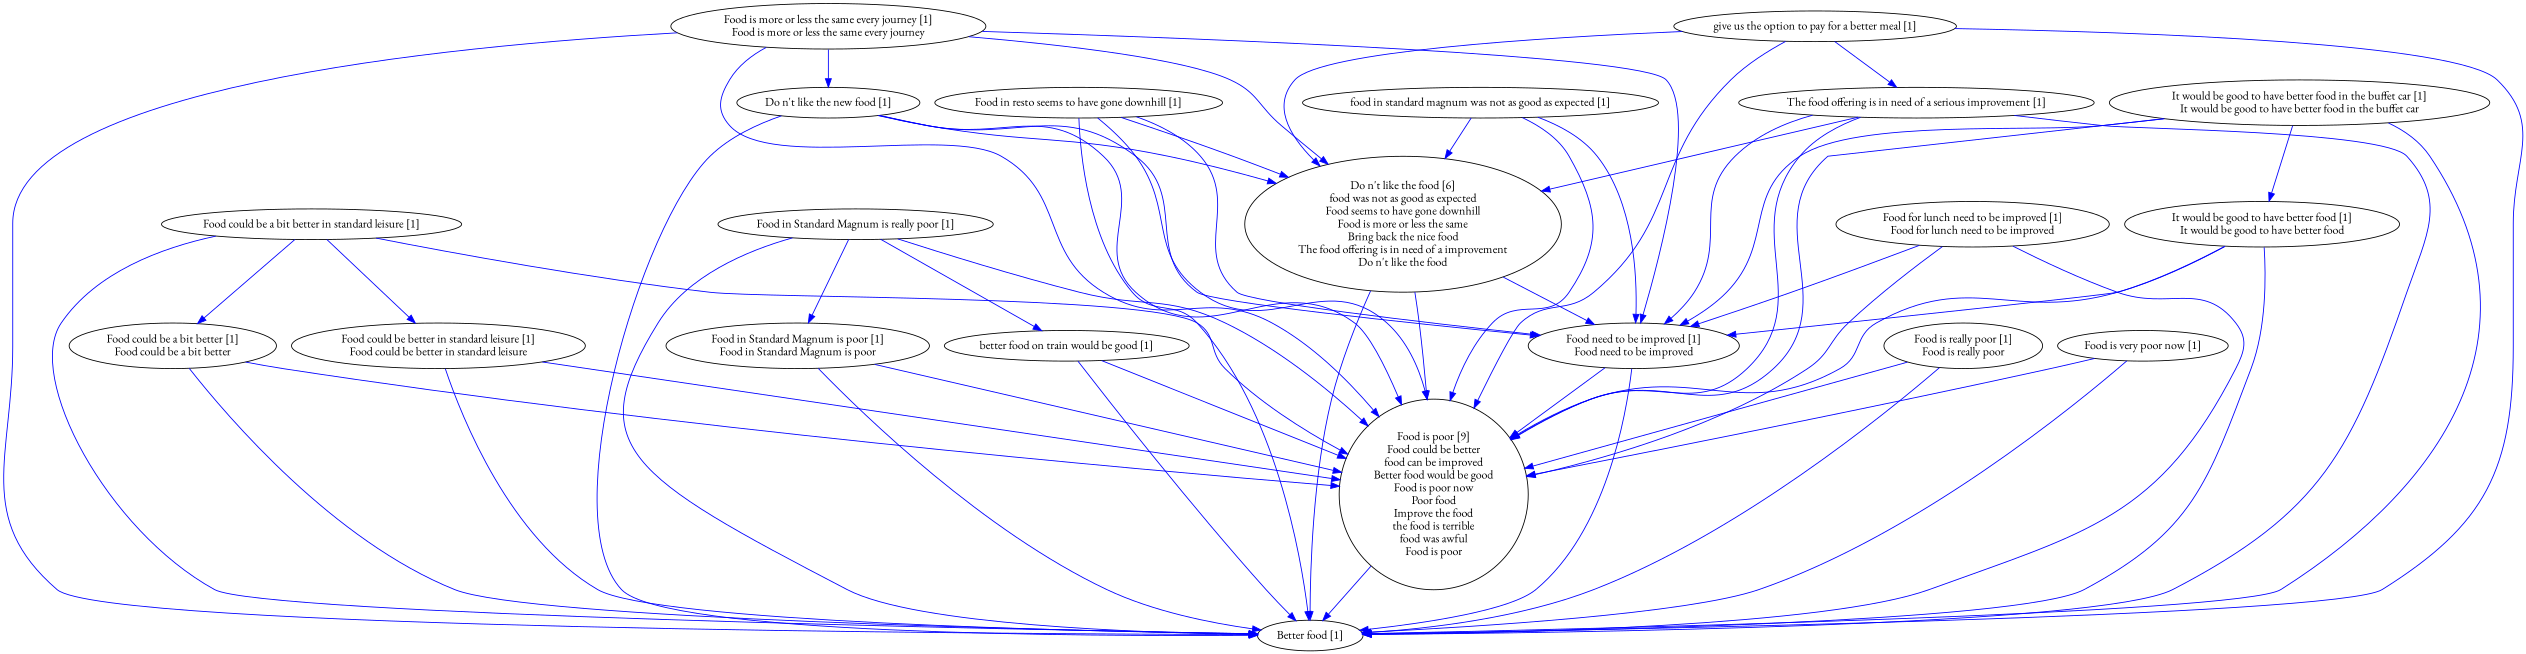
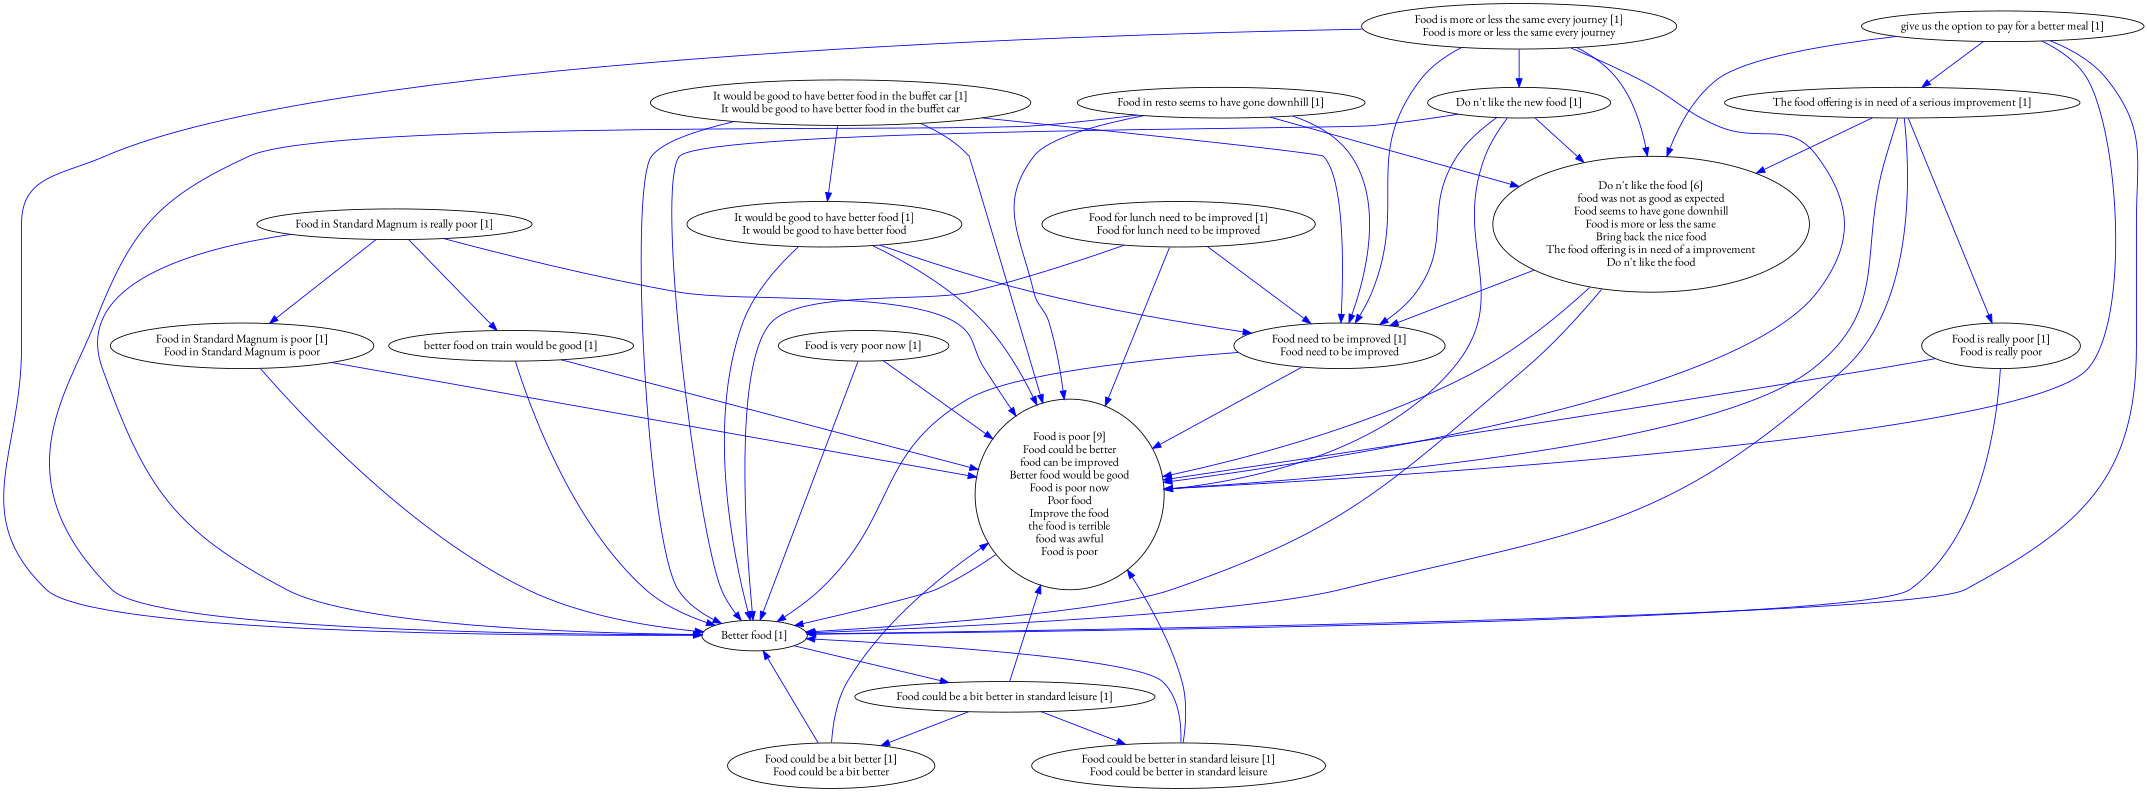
(1481, 103) -> none
(1713, 196) -> (1949, 217)
(476, 612) -> (867, 663)
